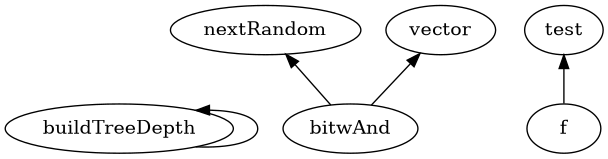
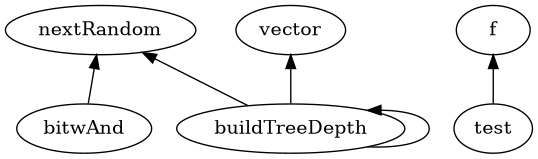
none -> (201, 82)
(391, 84) -> (291, 86)
(564, 86) -> (493, 86)
